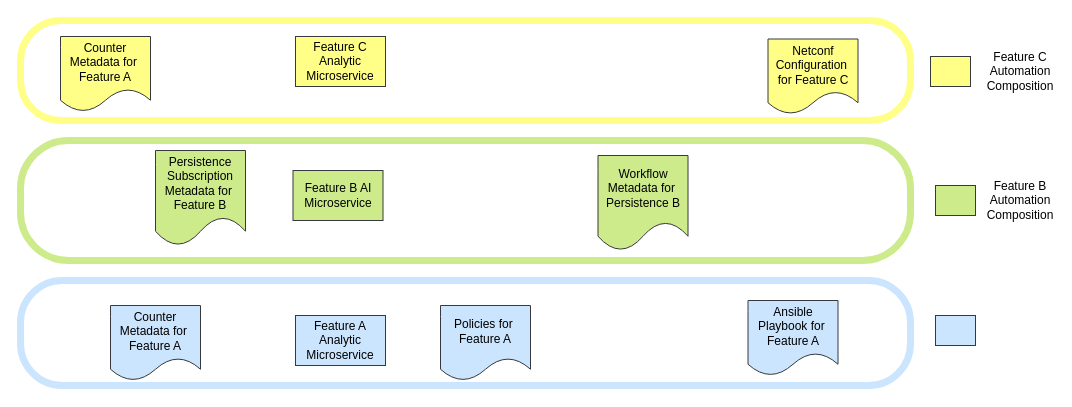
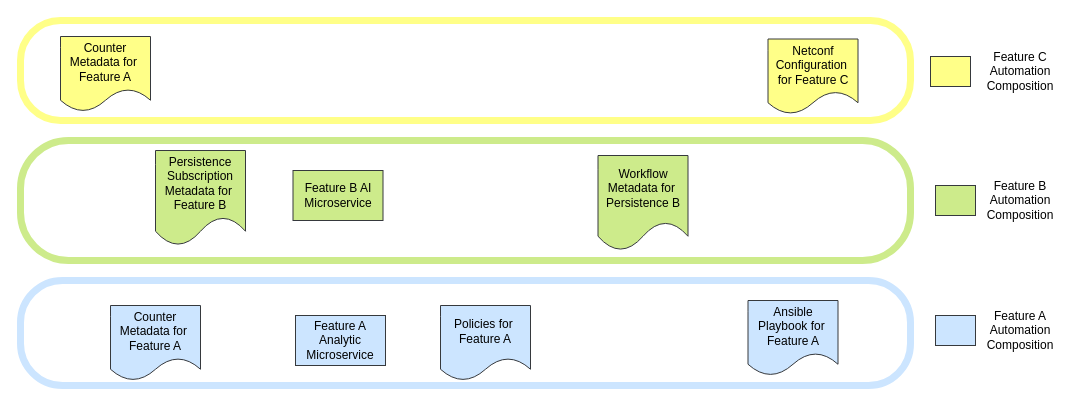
(341, 62) -> none
none -> (1021, 331)
